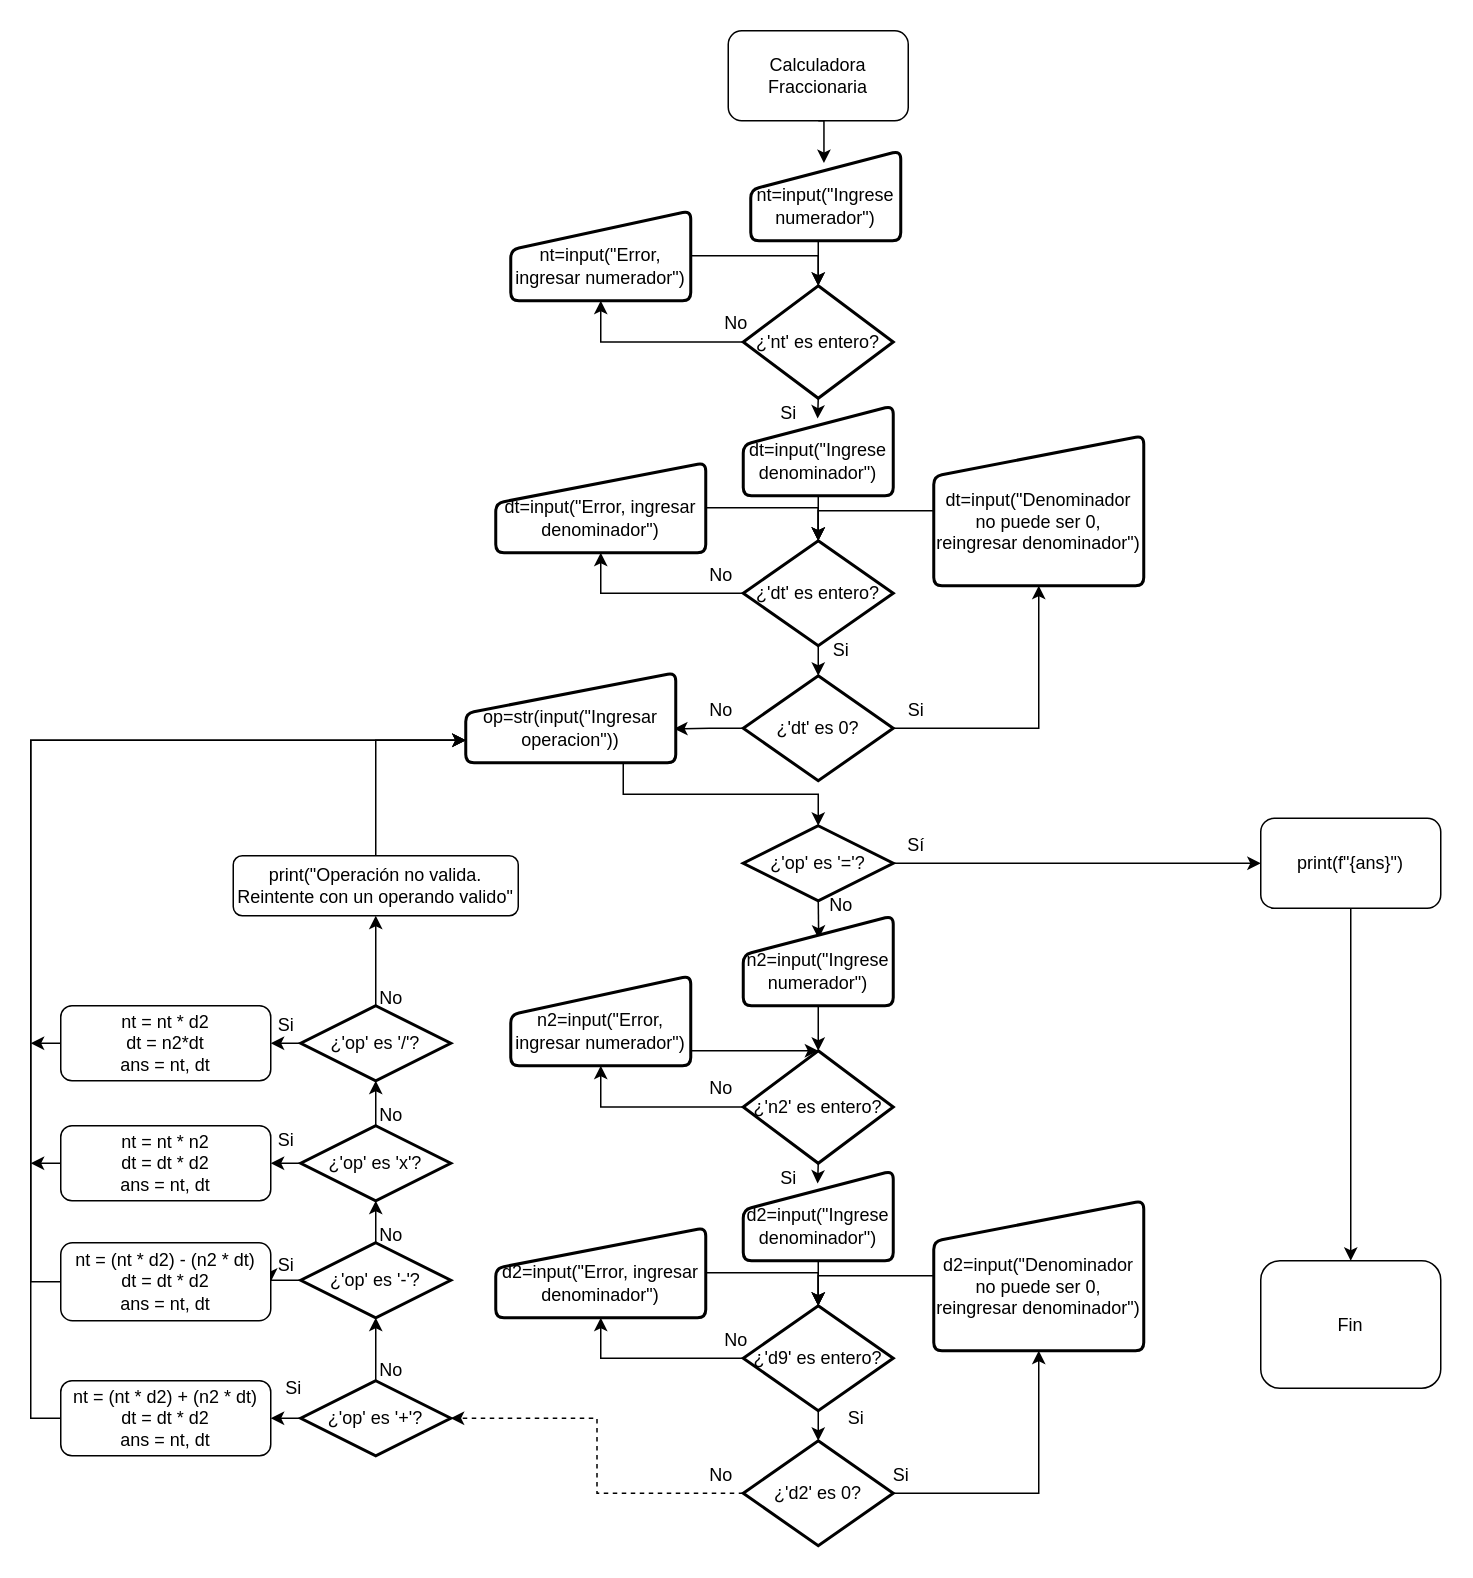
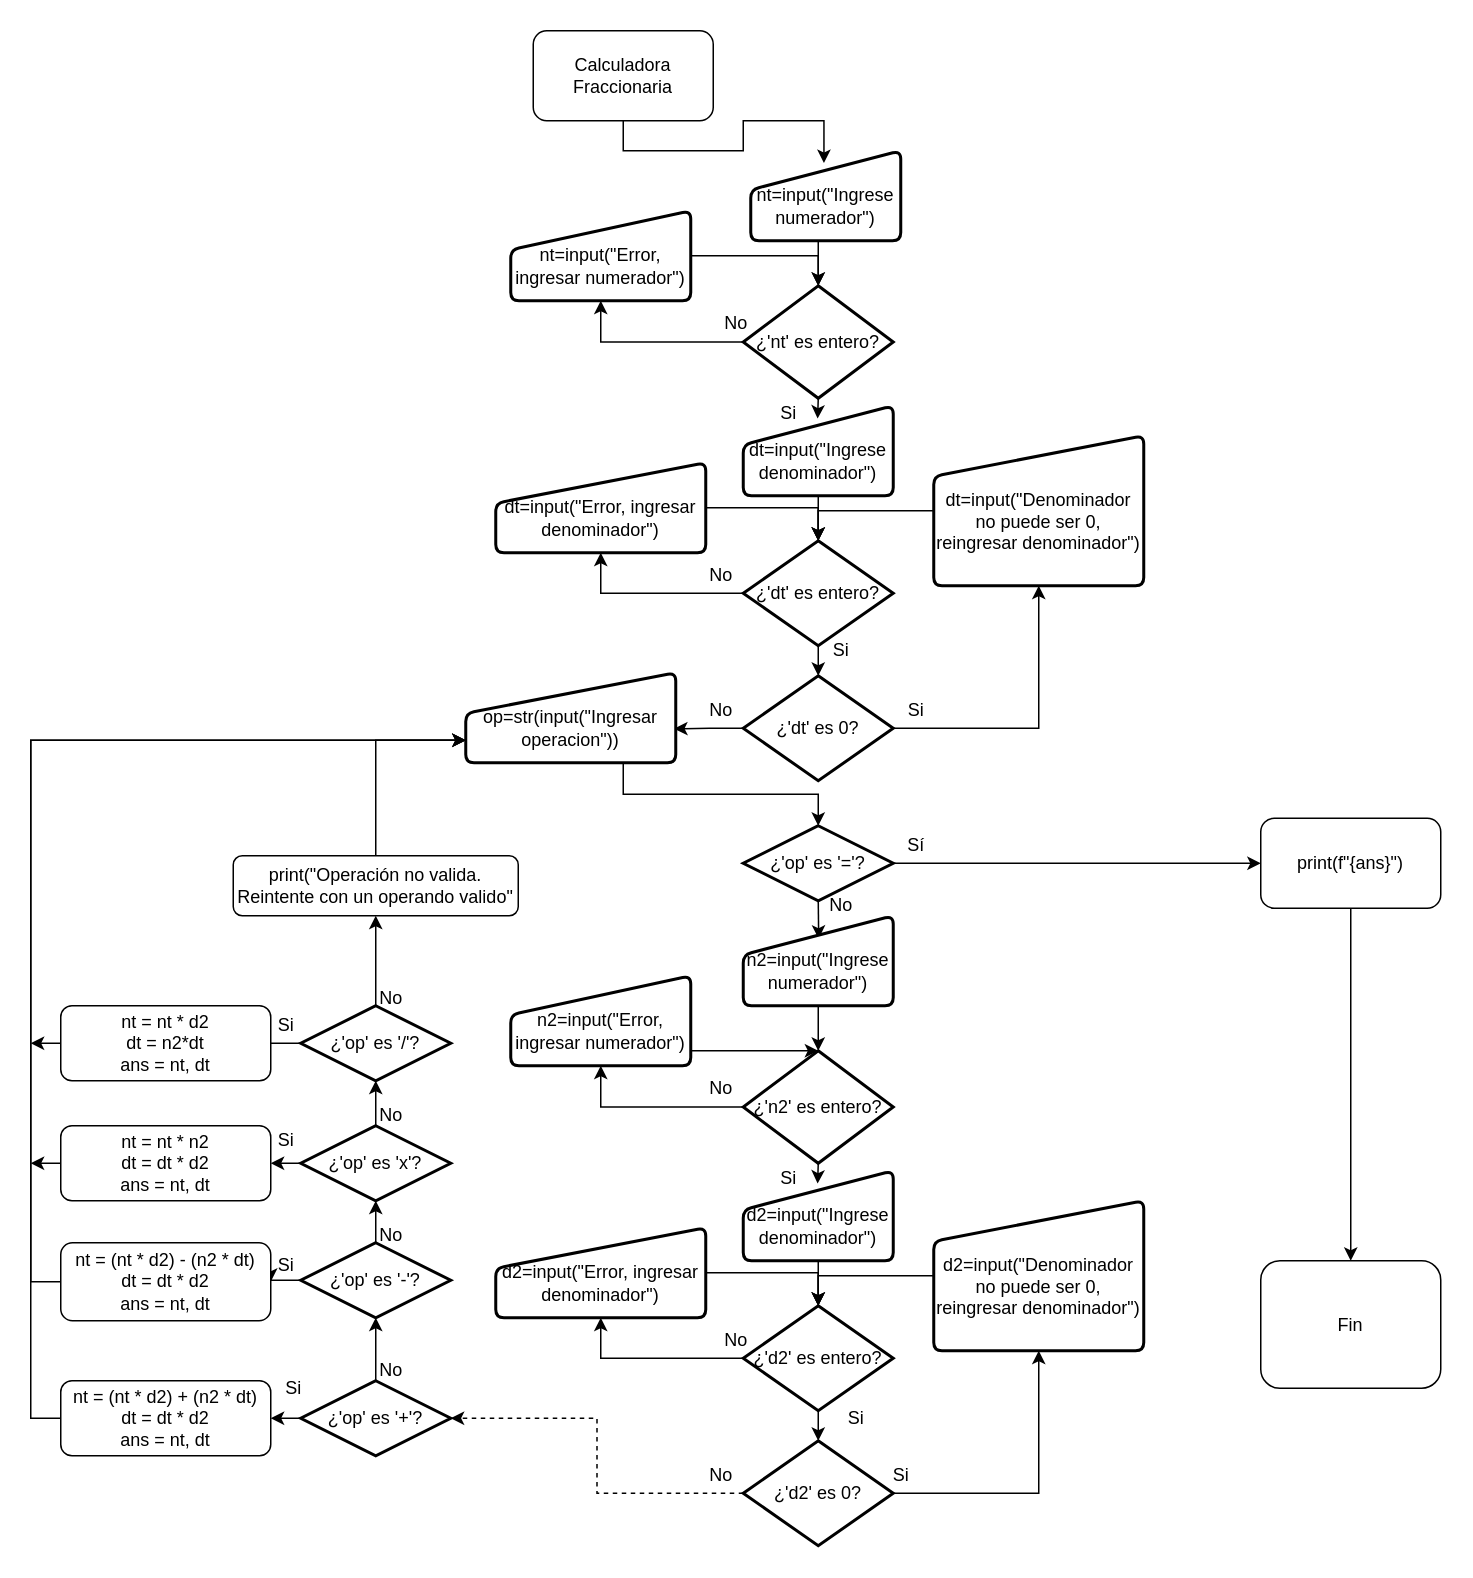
(818, 76) -> (623, 76)
(282, 1043) -> (277, 1043)
(818, 1358) -> (818, 1358)
